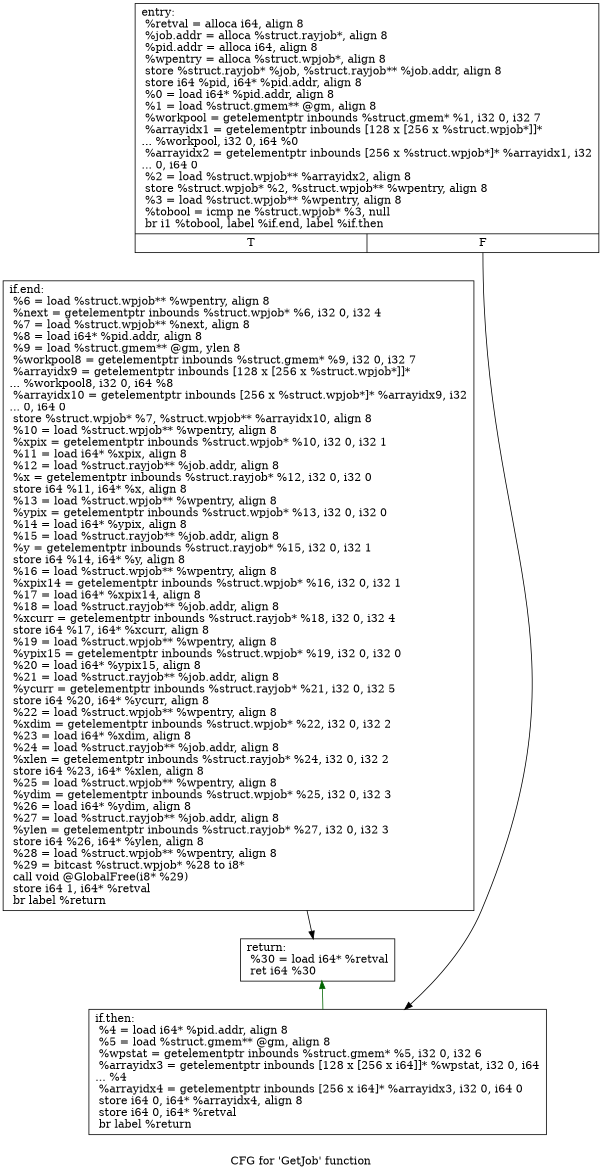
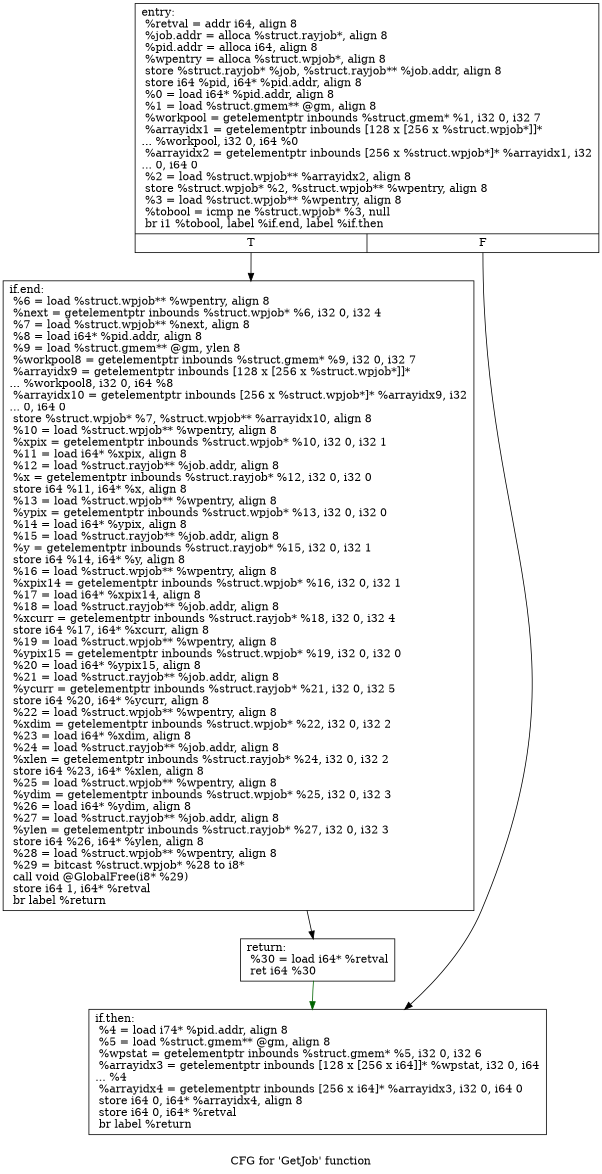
(223, 24) -> (219, 24)
none -> (251, 263)
(323, 999) -> (313, 991)
(192, 1030) -> (192, 1030)
